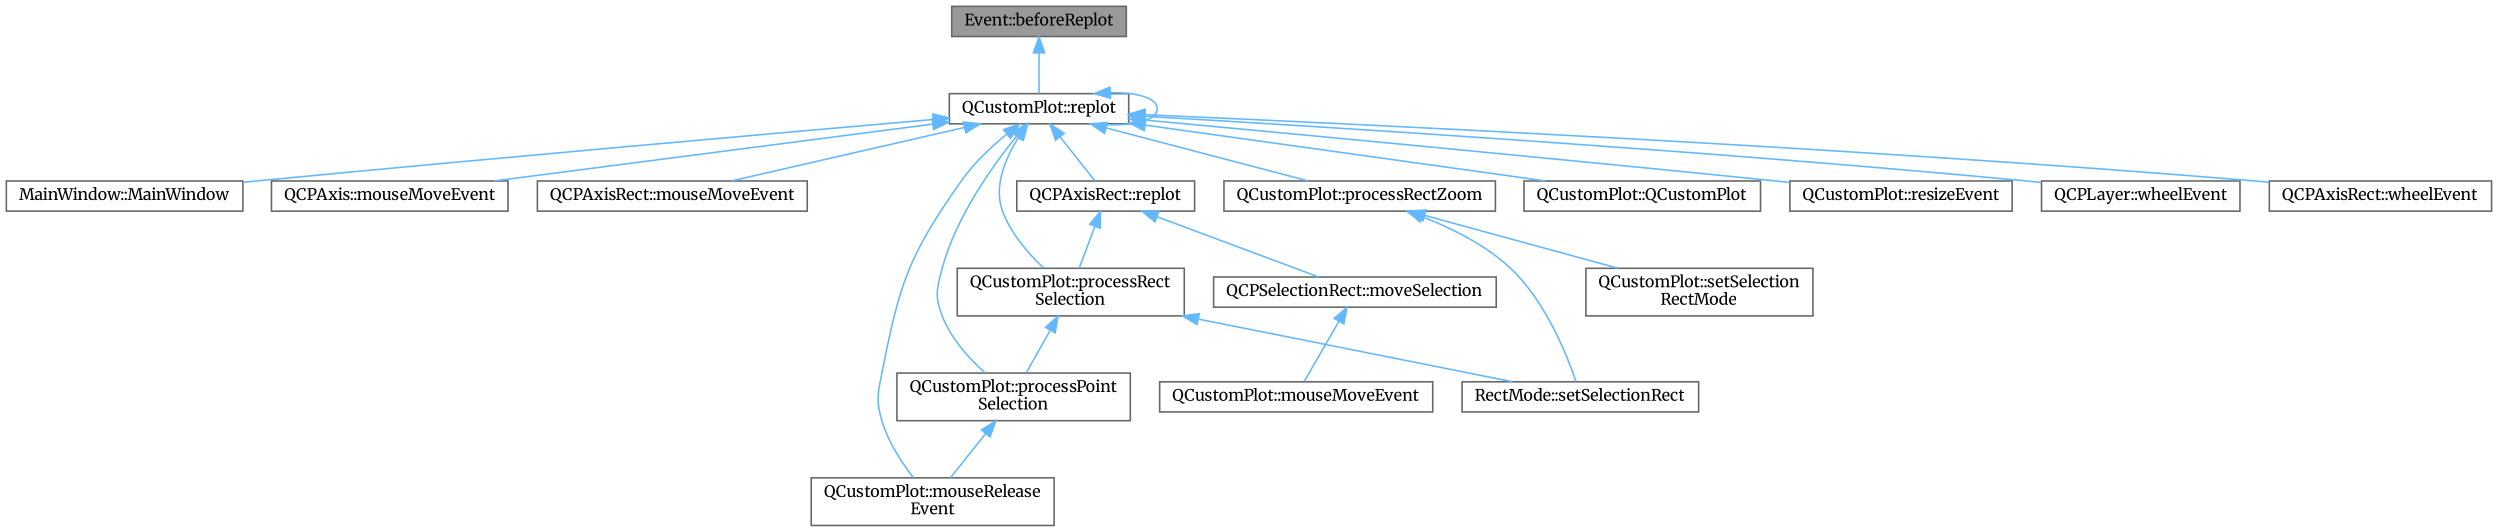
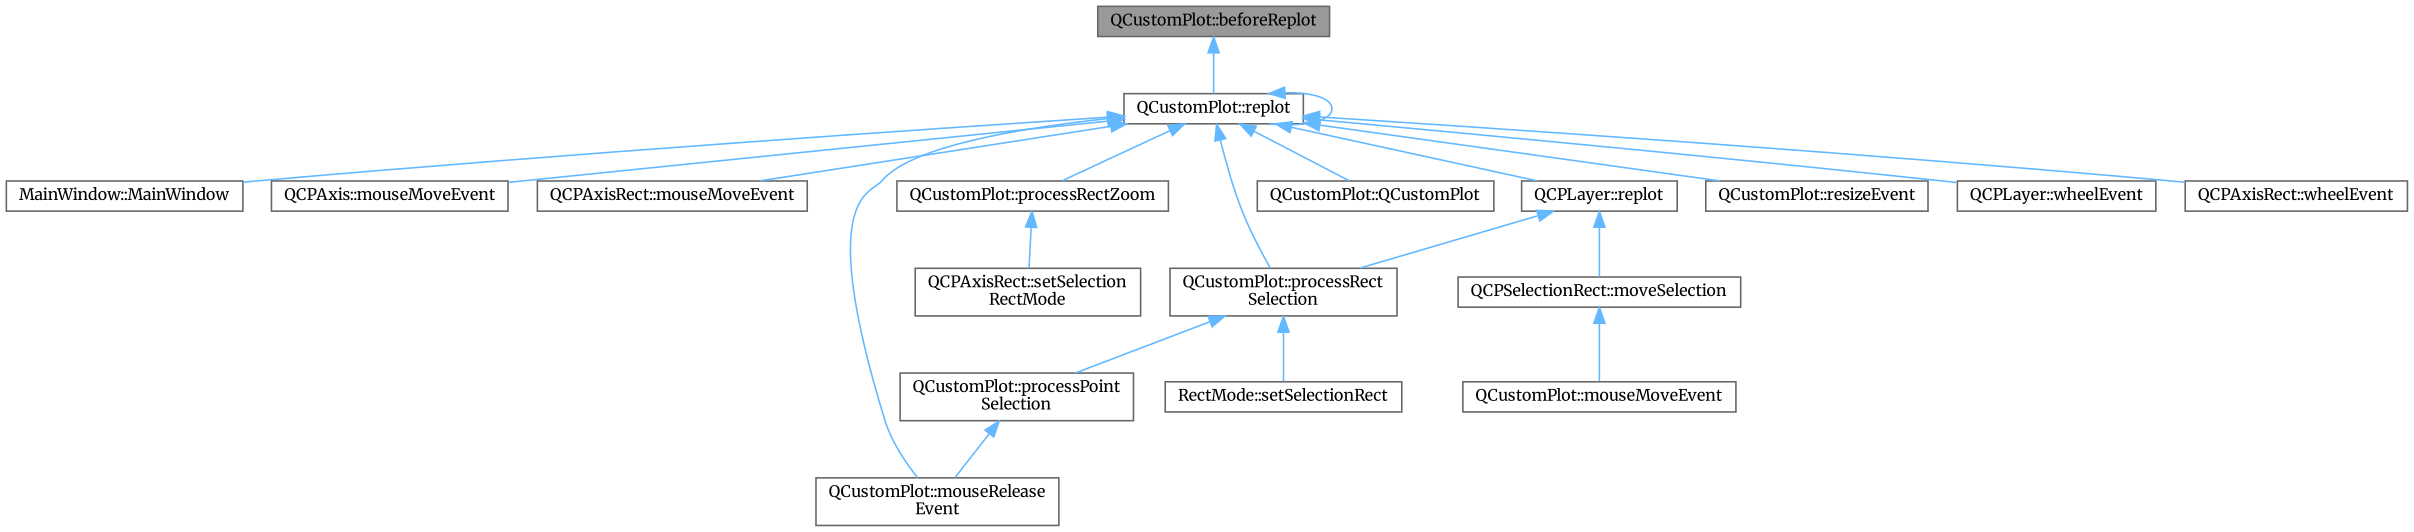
(1039, 21) -> (1214, 21)
(1106, 196) -> (1599, 196)
(947, 253) -> none
(1520, 279) -> none
(1699, 292) -> (1028, 292)
